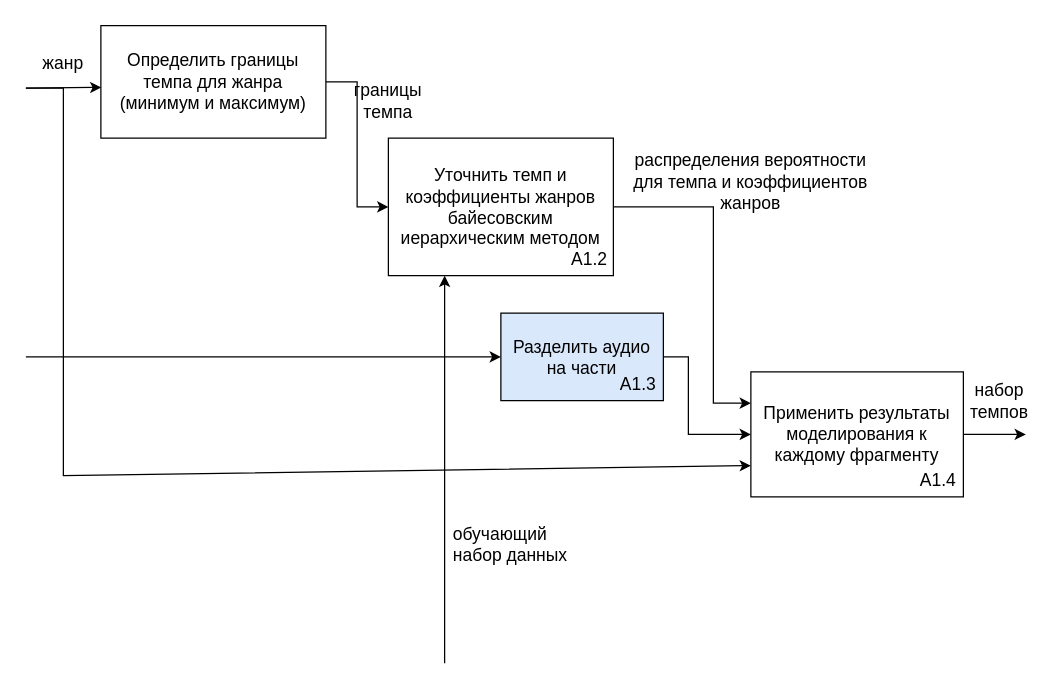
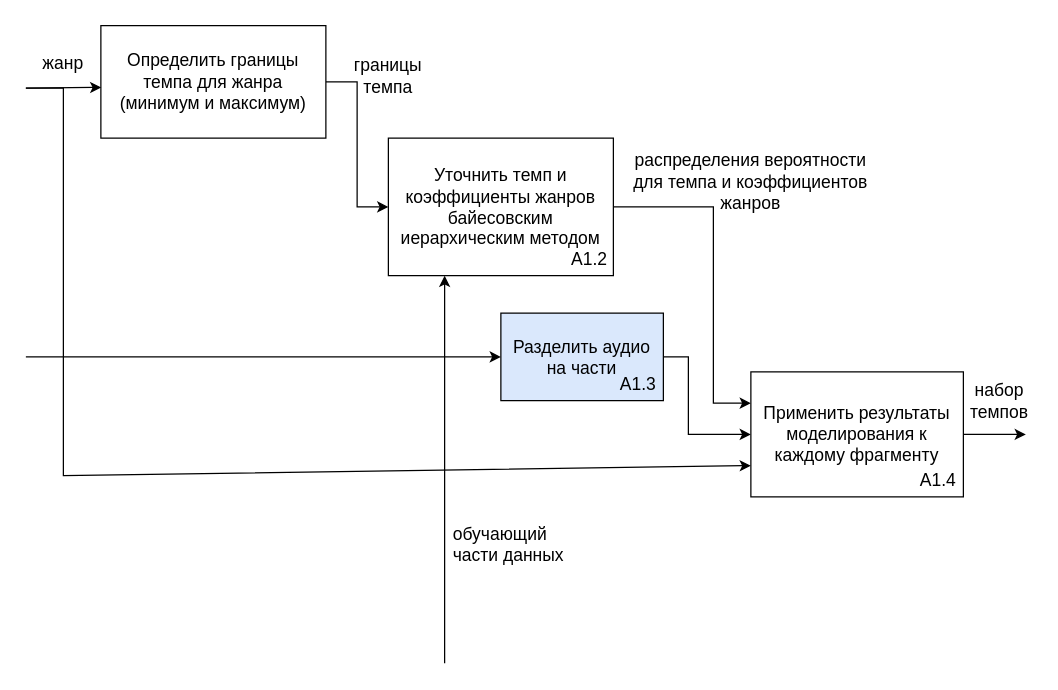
(388, 101) -> (388, 76)
(521, 544) -> (521, 544)
